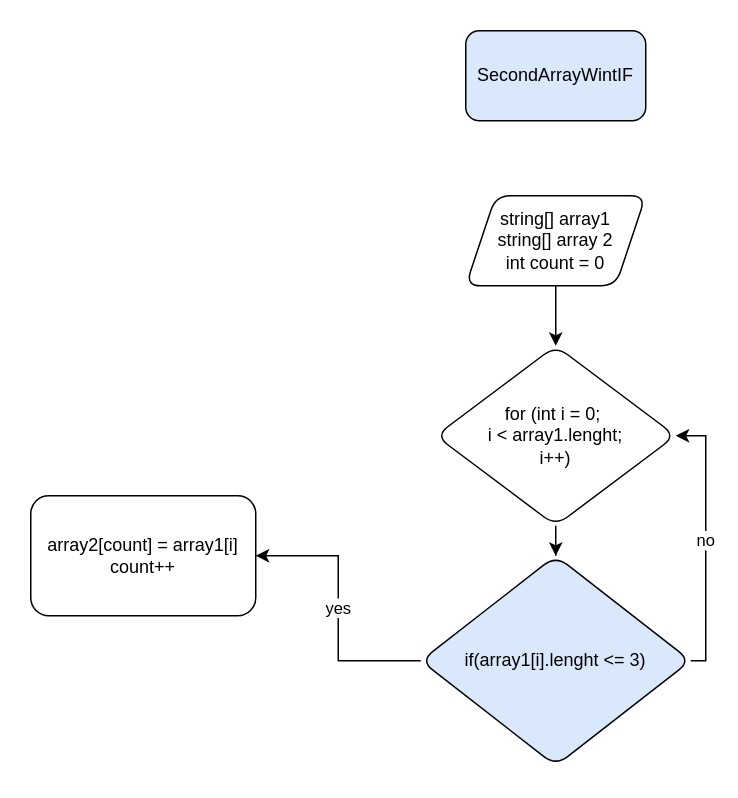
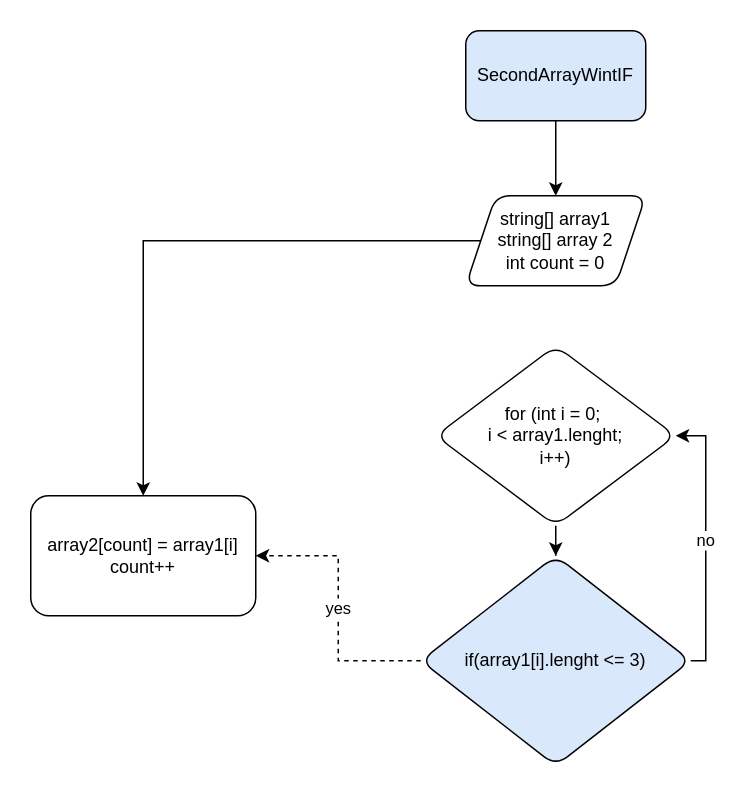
none -> (556, 153)
(556, 311) -> (189, 241)
(356, 661) -> (356, 661)
